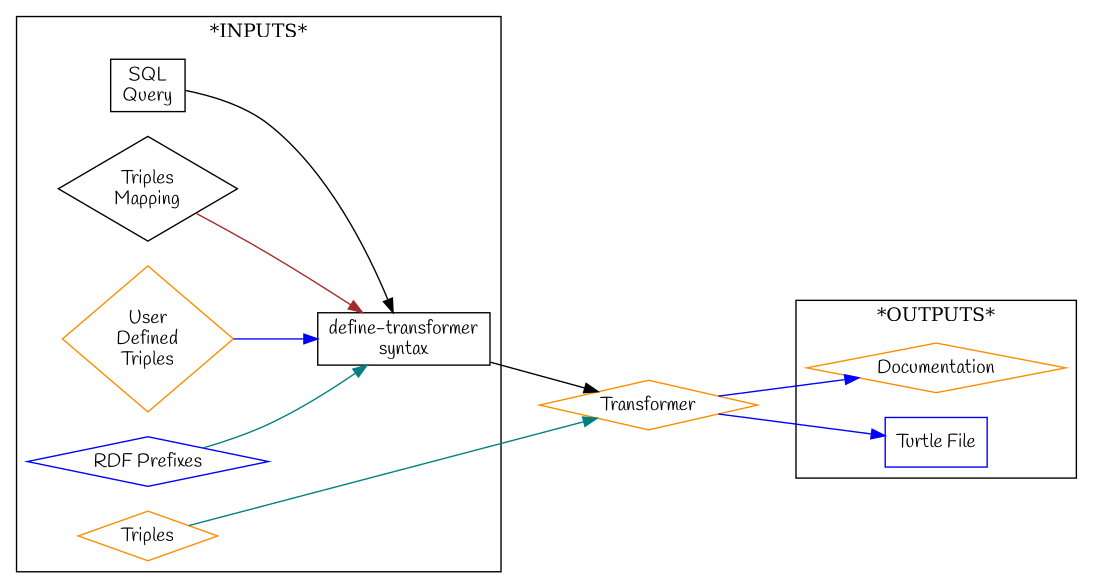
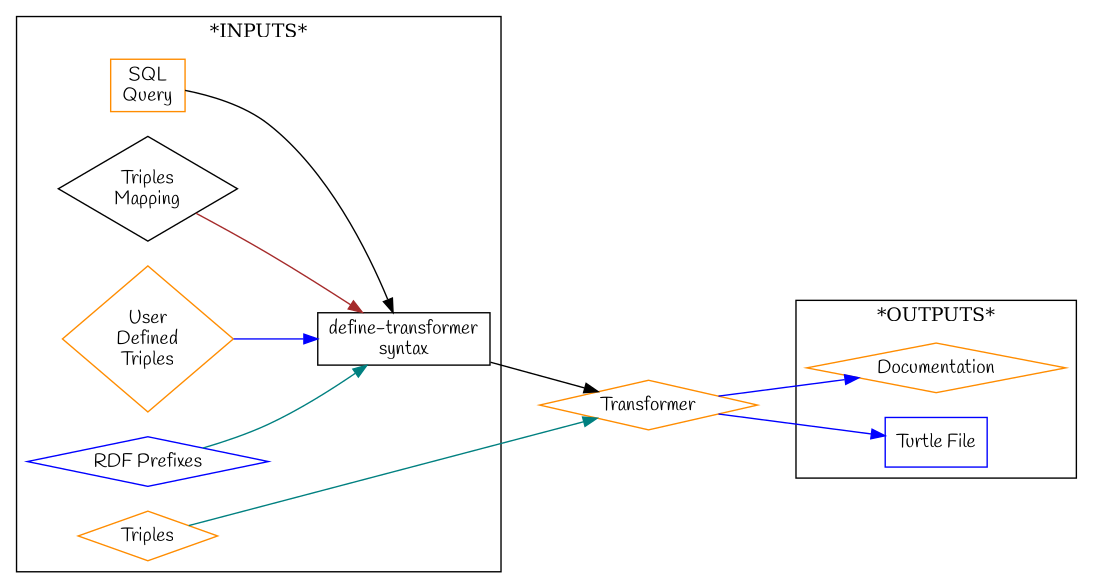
(148, 85) -> (148, 85)
